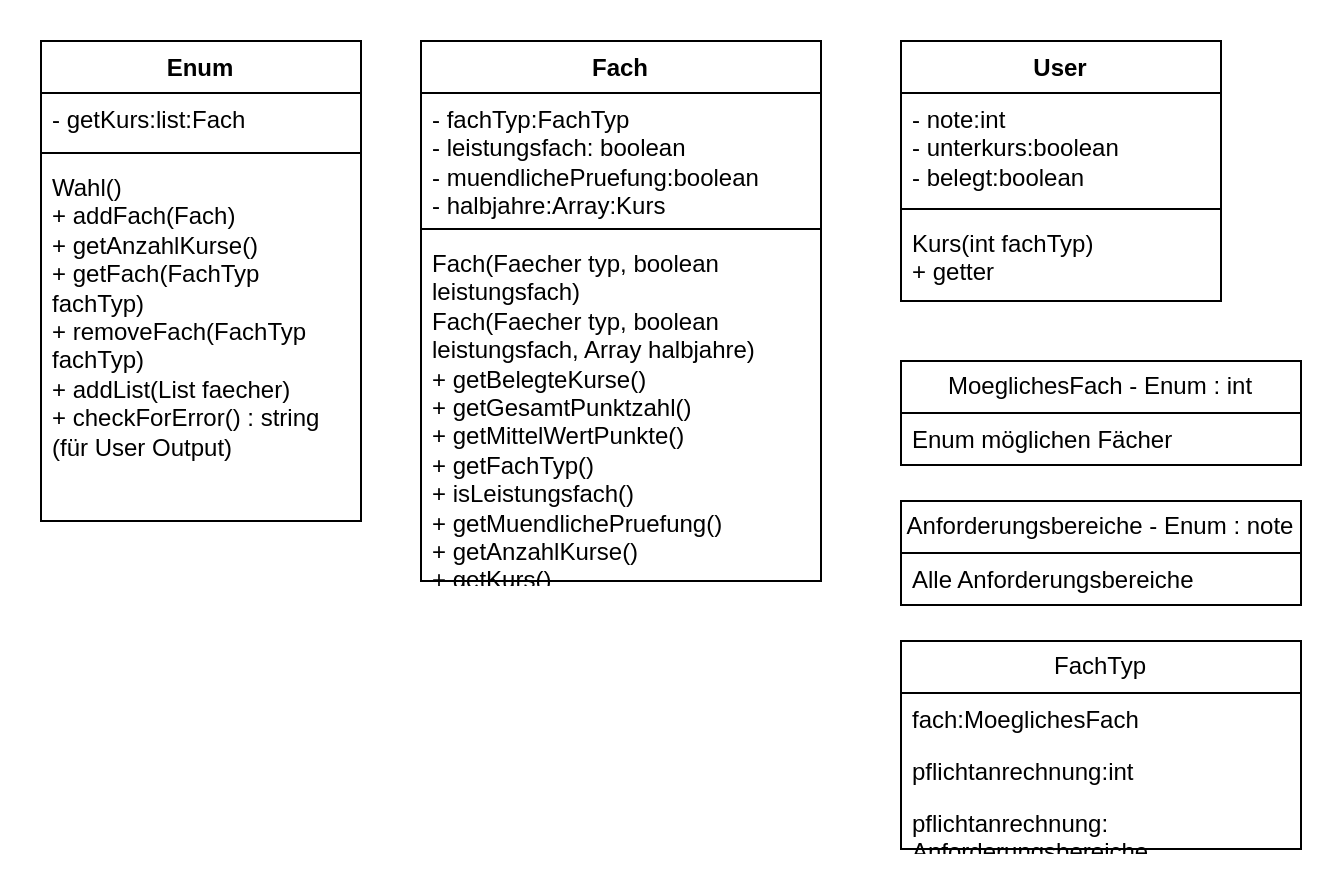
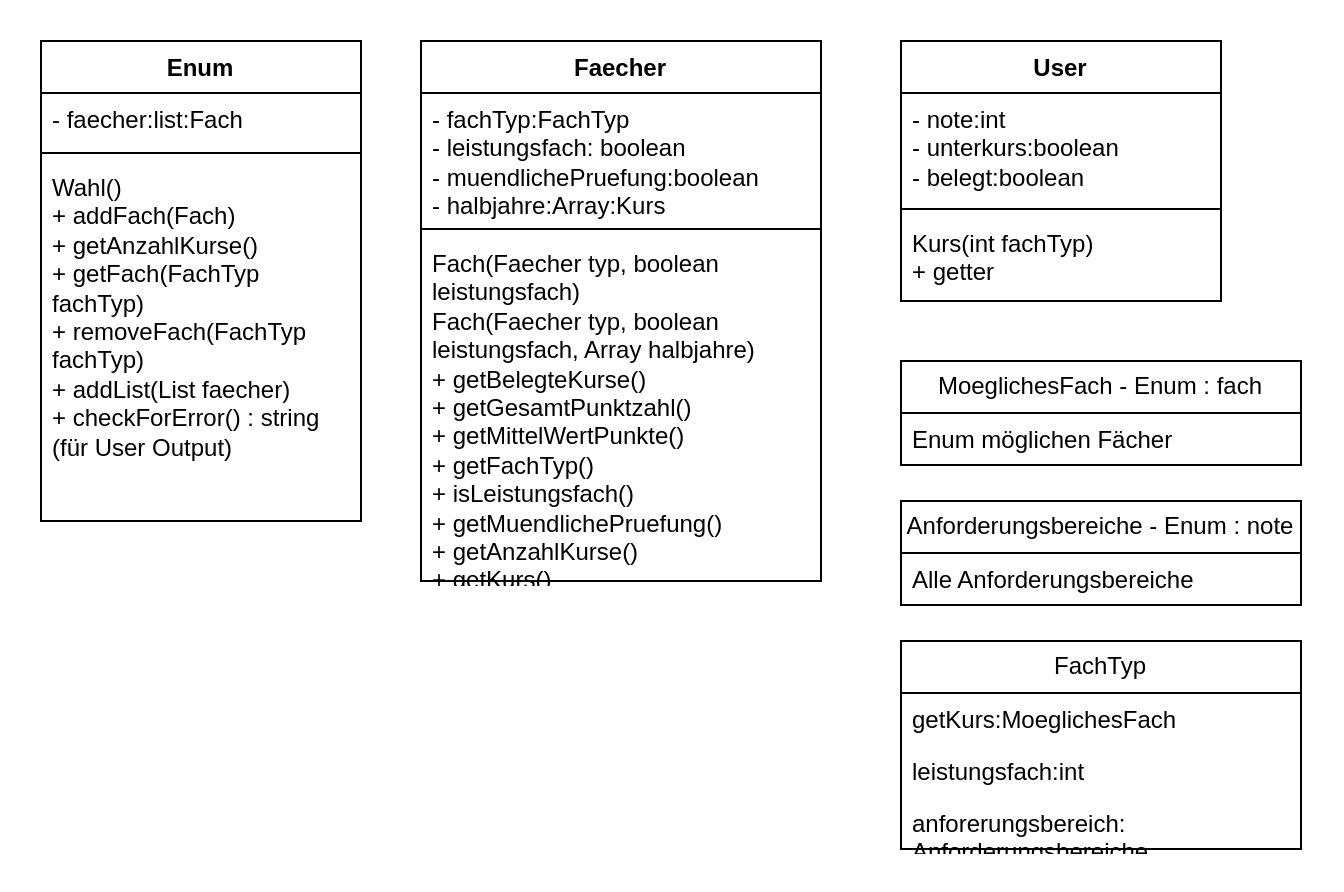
(621, 69) -> (621, 69)
(165, 121) -> (165, 121)
(1101, 387) -> (1101, 387)
(1031, 721) -> (1051, 721)
(1042, 773) -> (1015, 773)
(1103, 840) -> (1103, 840)
